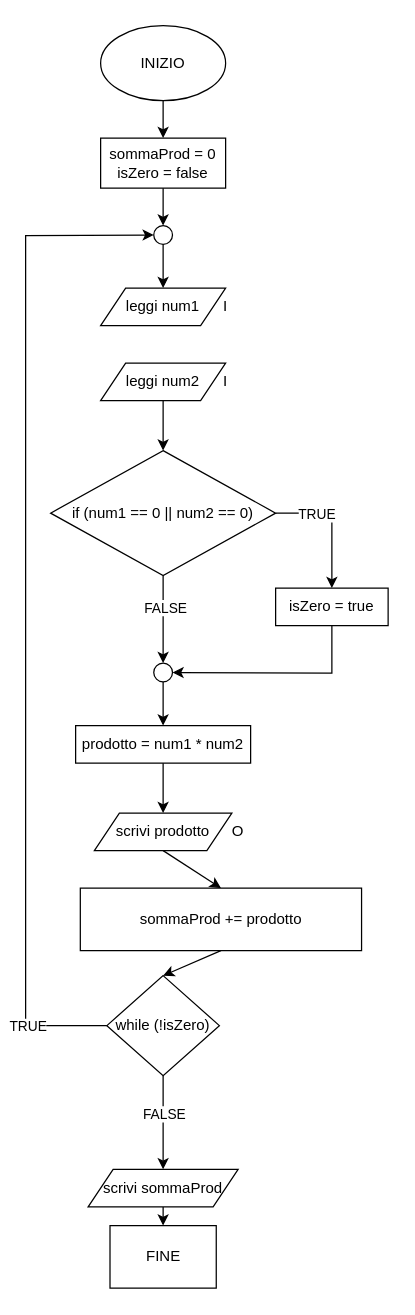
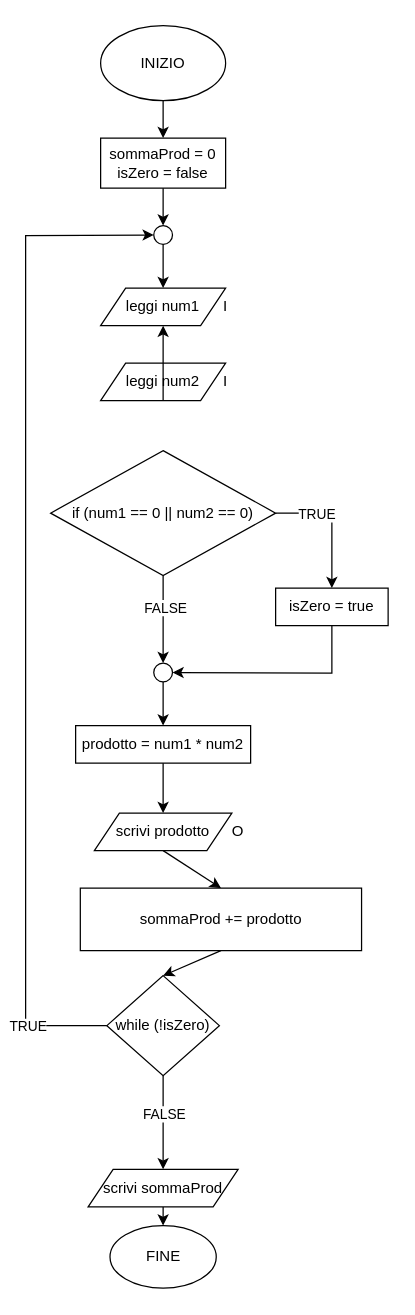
(163, 422) -> (163, 368)
(163, 1257) -> (163, 1257)
